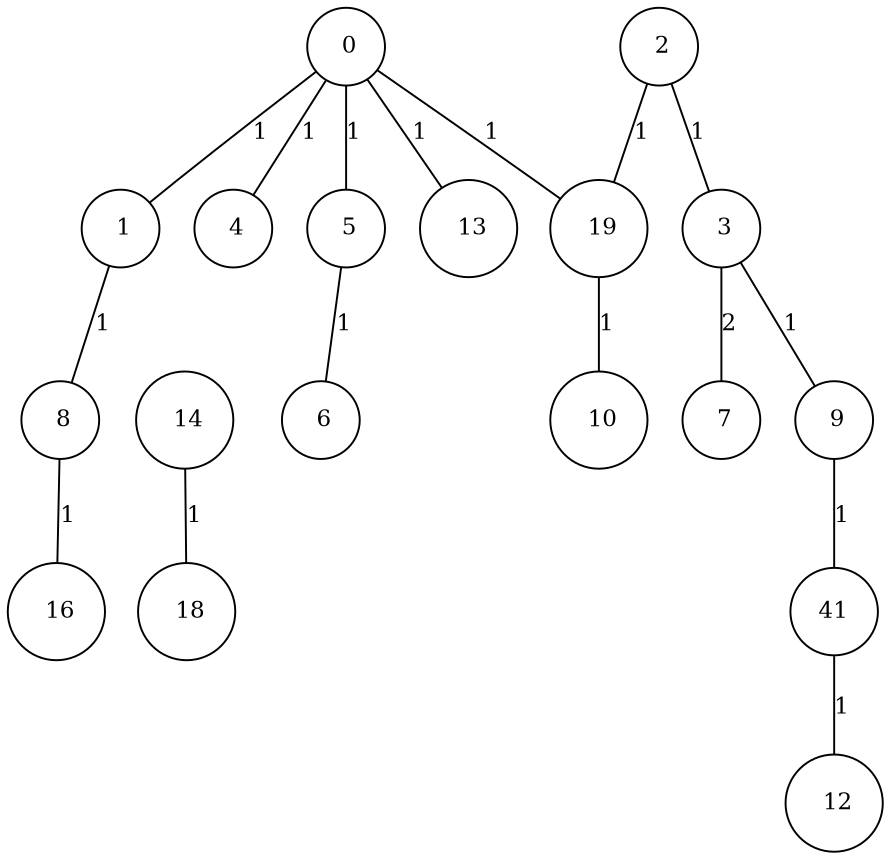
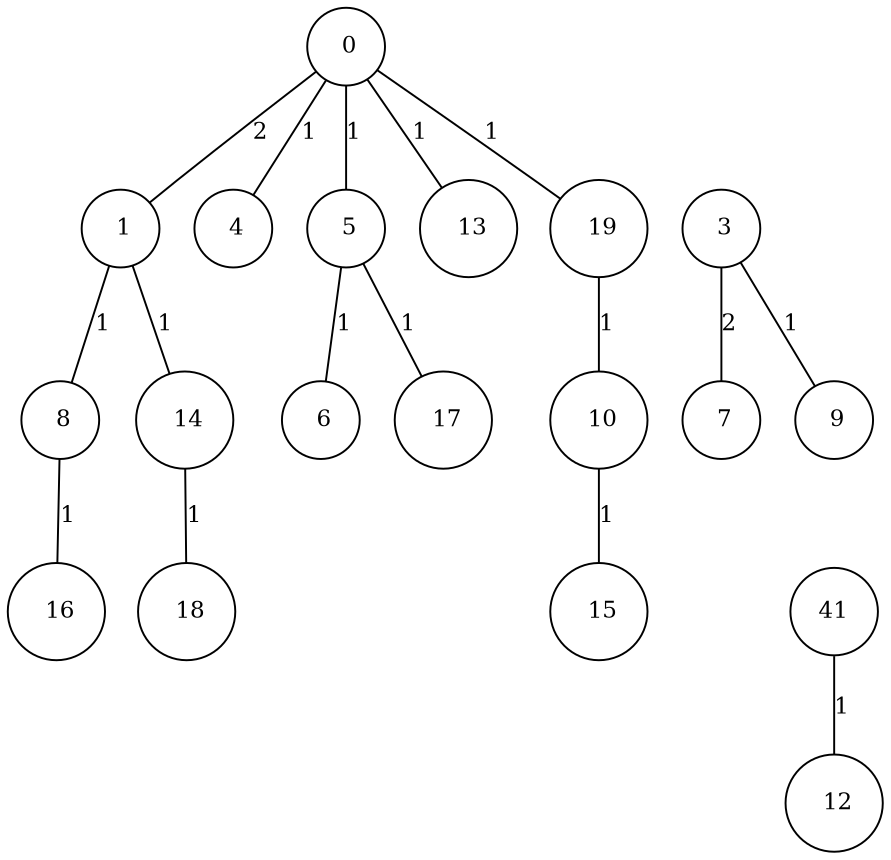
(659, 47) -> none
(261, 133) -> (261, 133)
none -> (151, 320)
none -> (443, 420)
(834, 513) -> none
none -> (599, 612)
